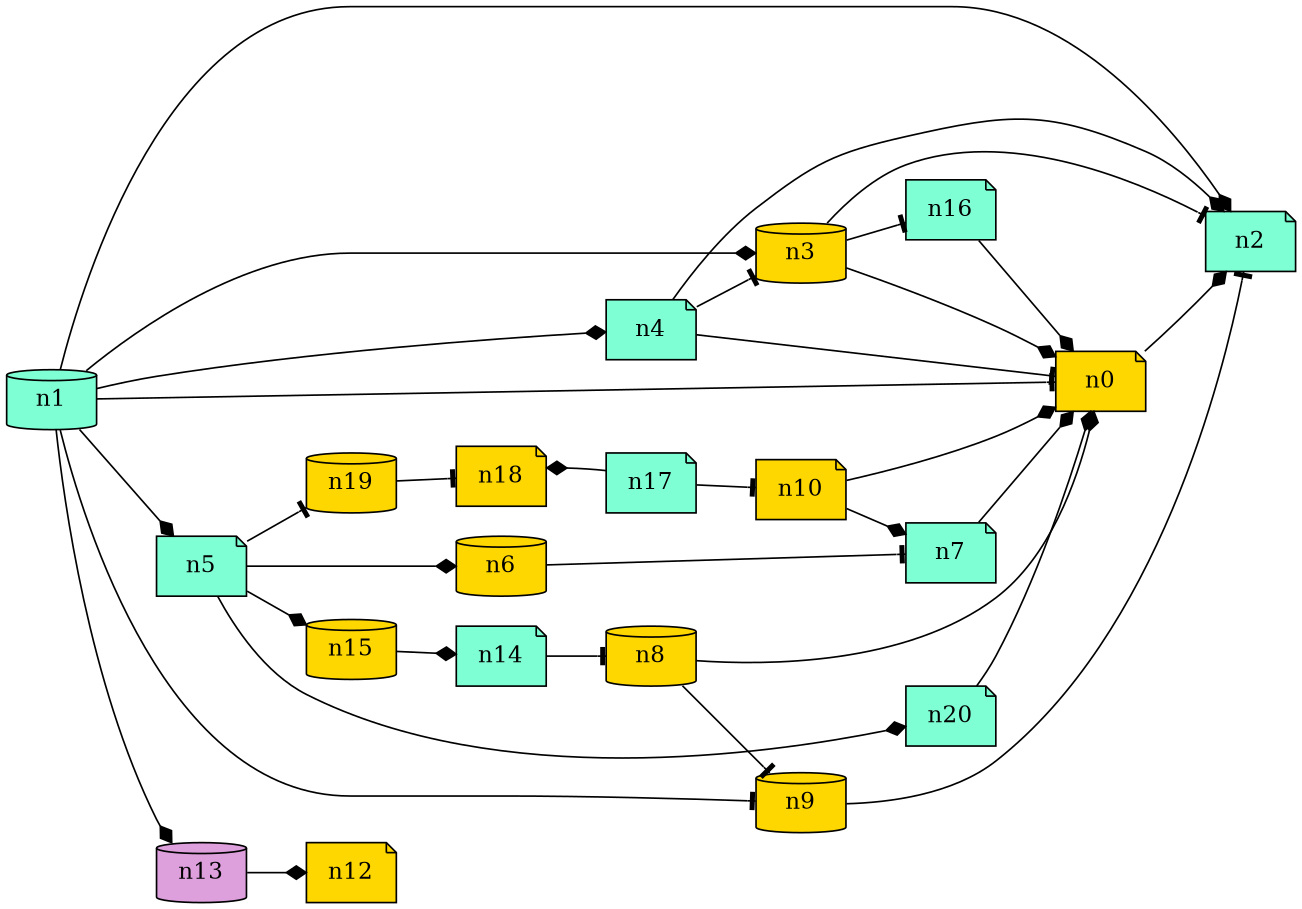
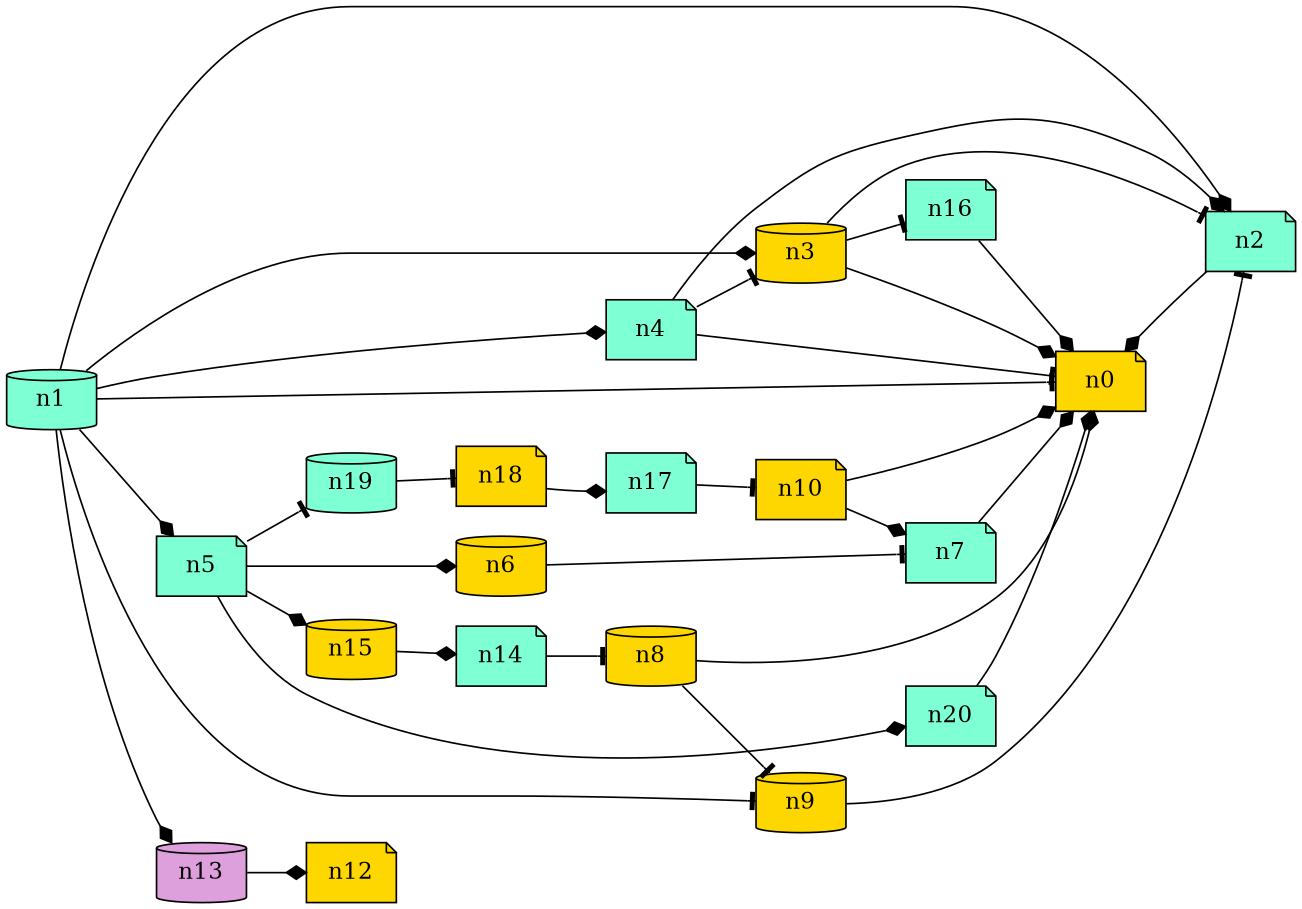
(1179, 319) -> (1172, 303)
(587, 469) -> (566, 490)
(351, 483) -> (351, 483)
